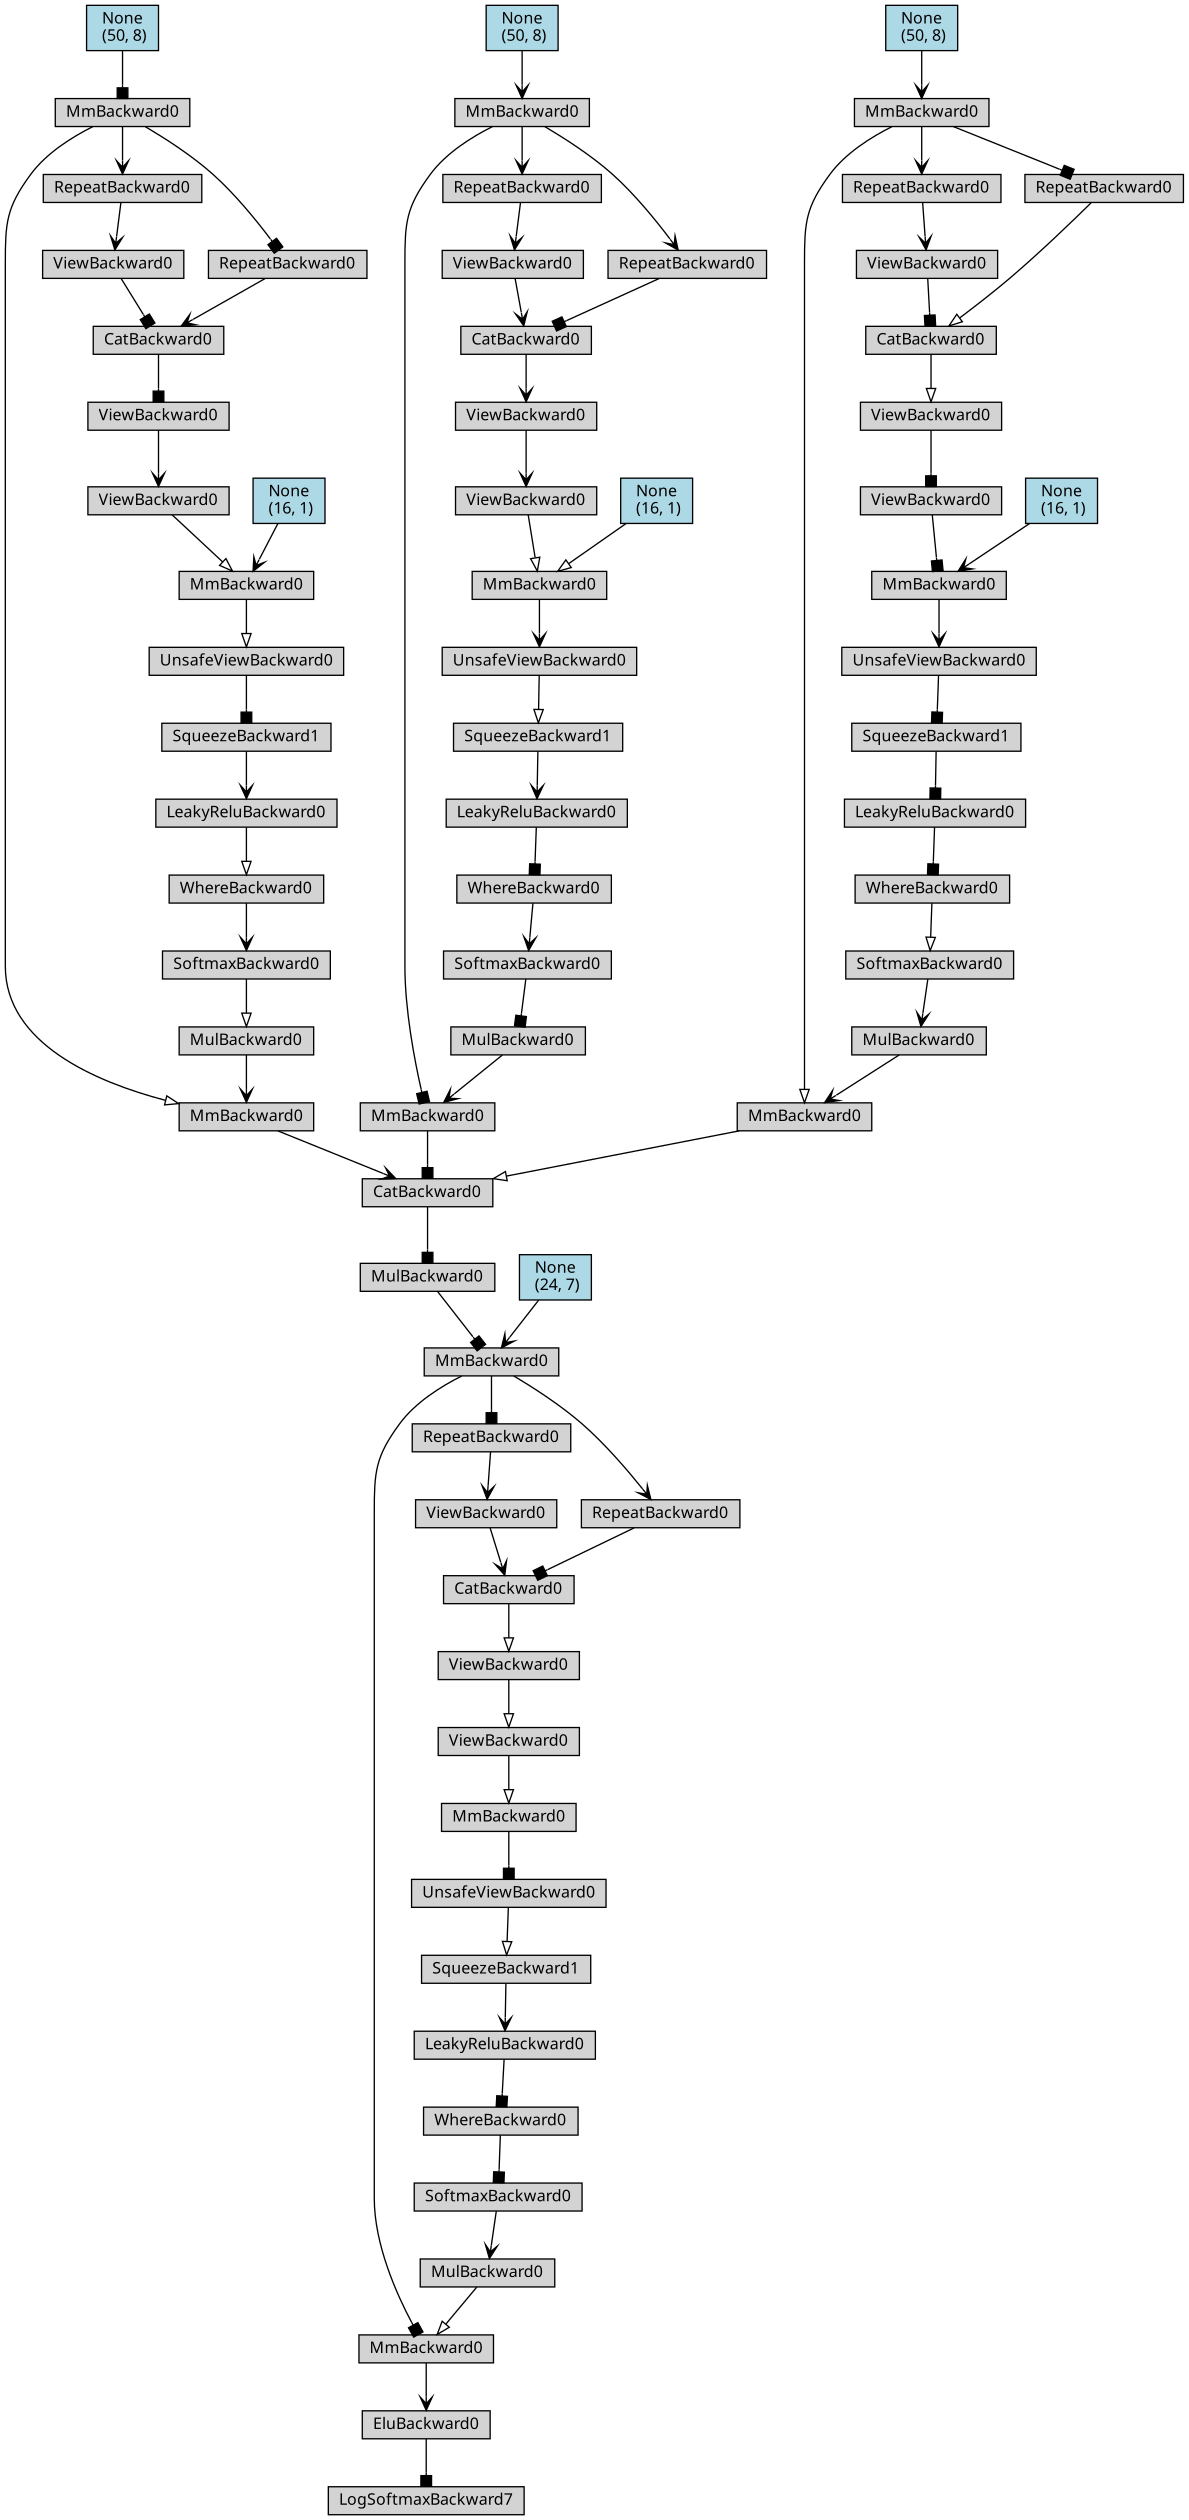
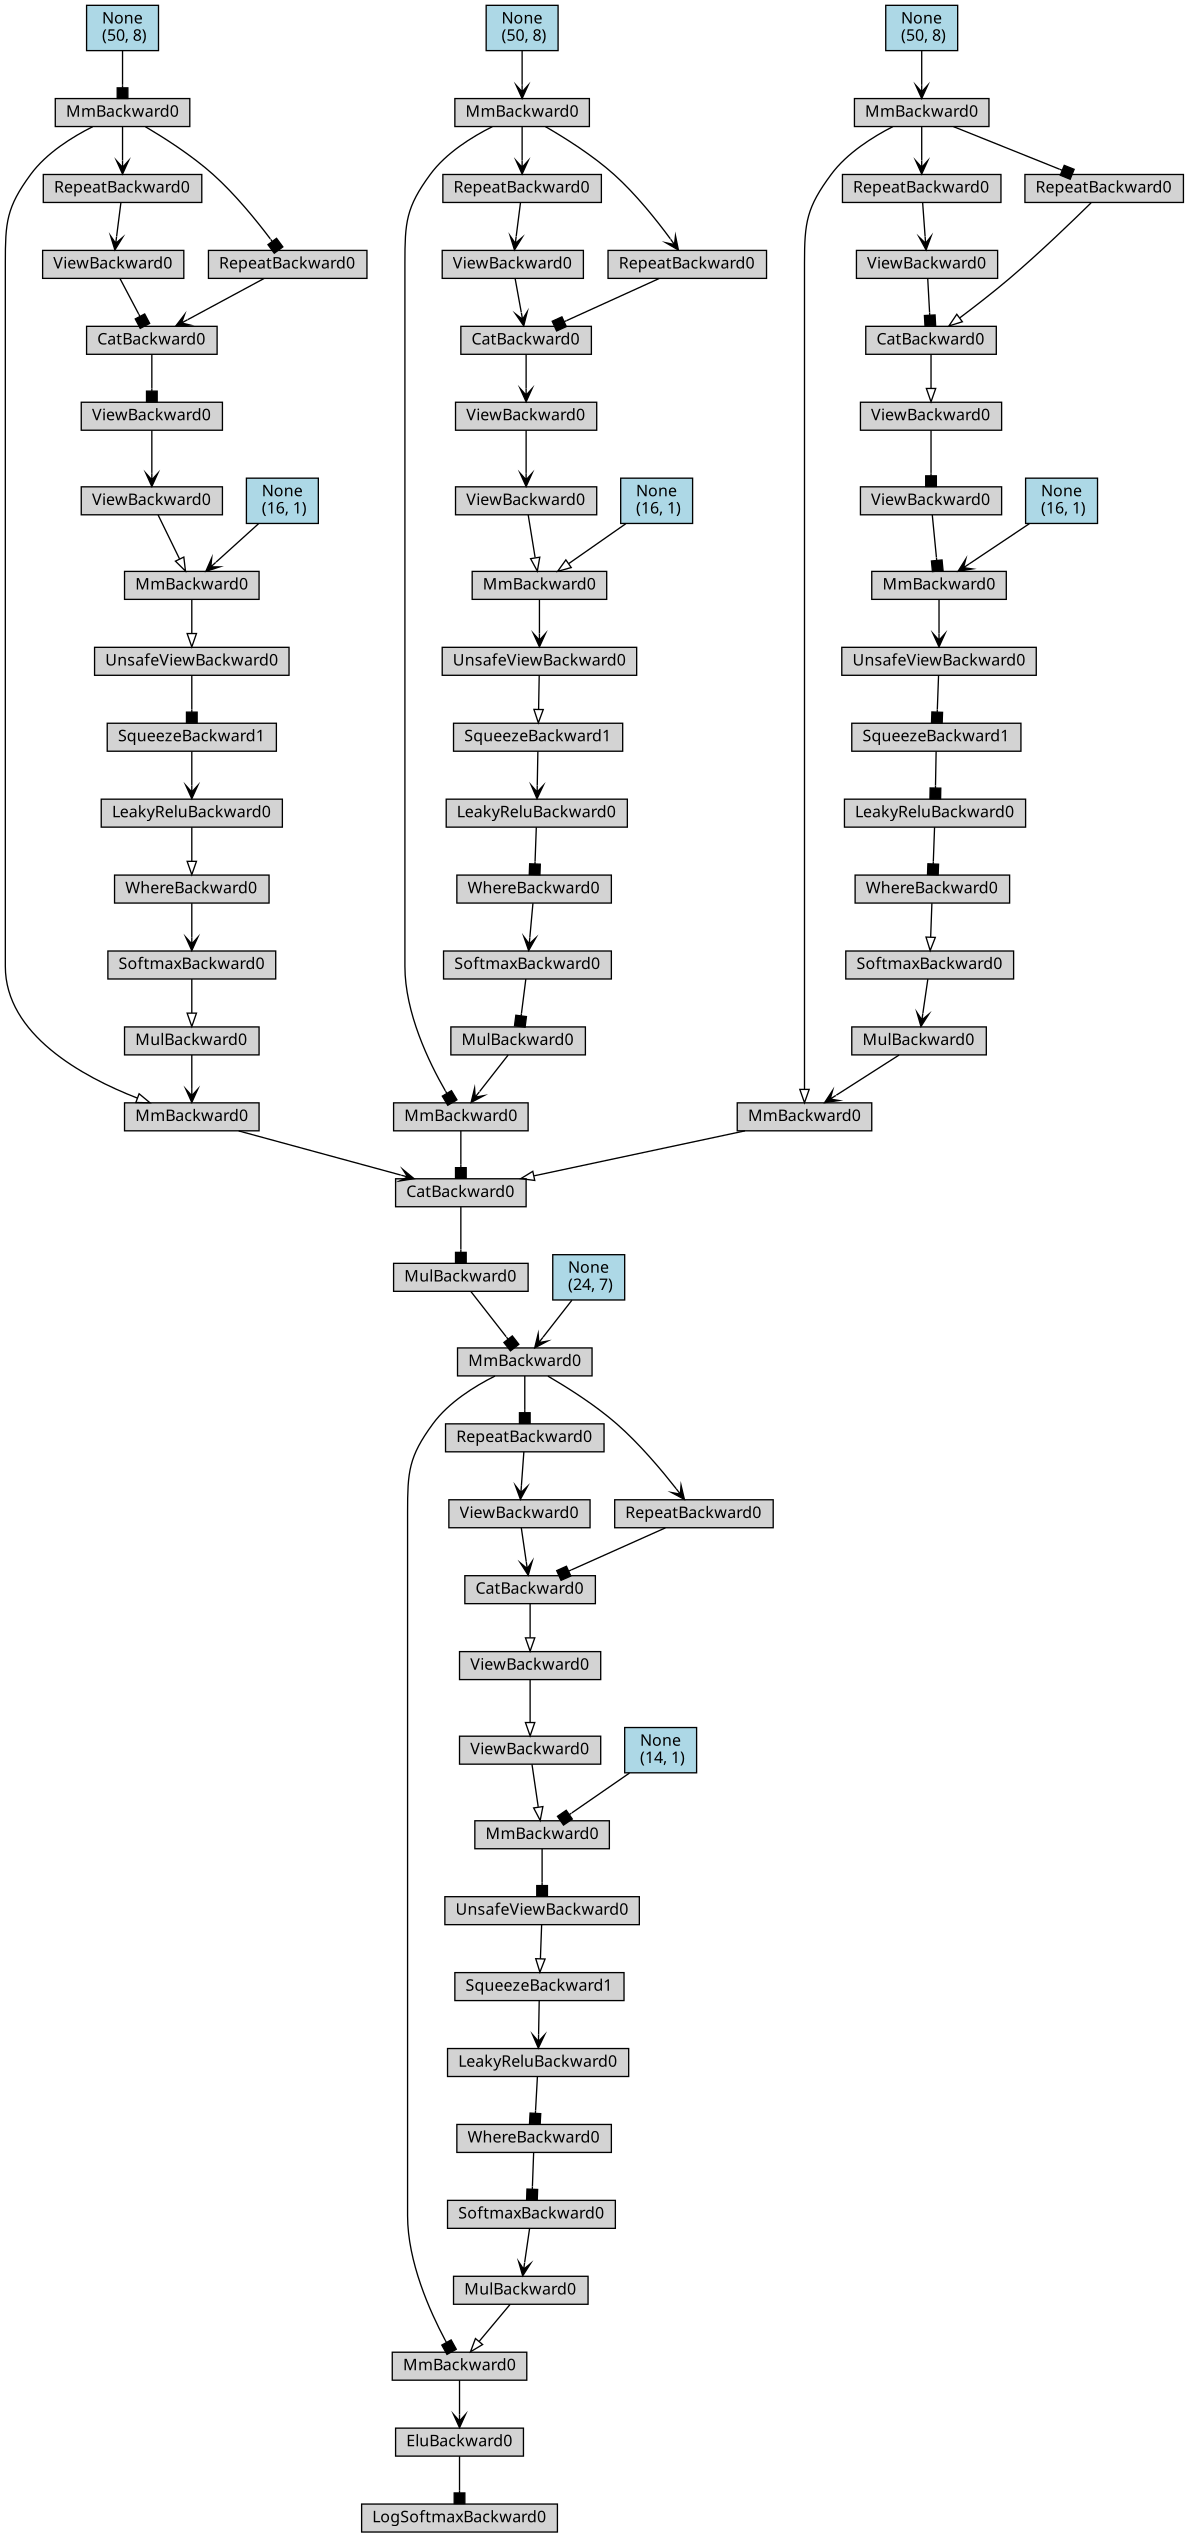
none -> (661, 1750)
(426, 2501) -> (460, 2518)
